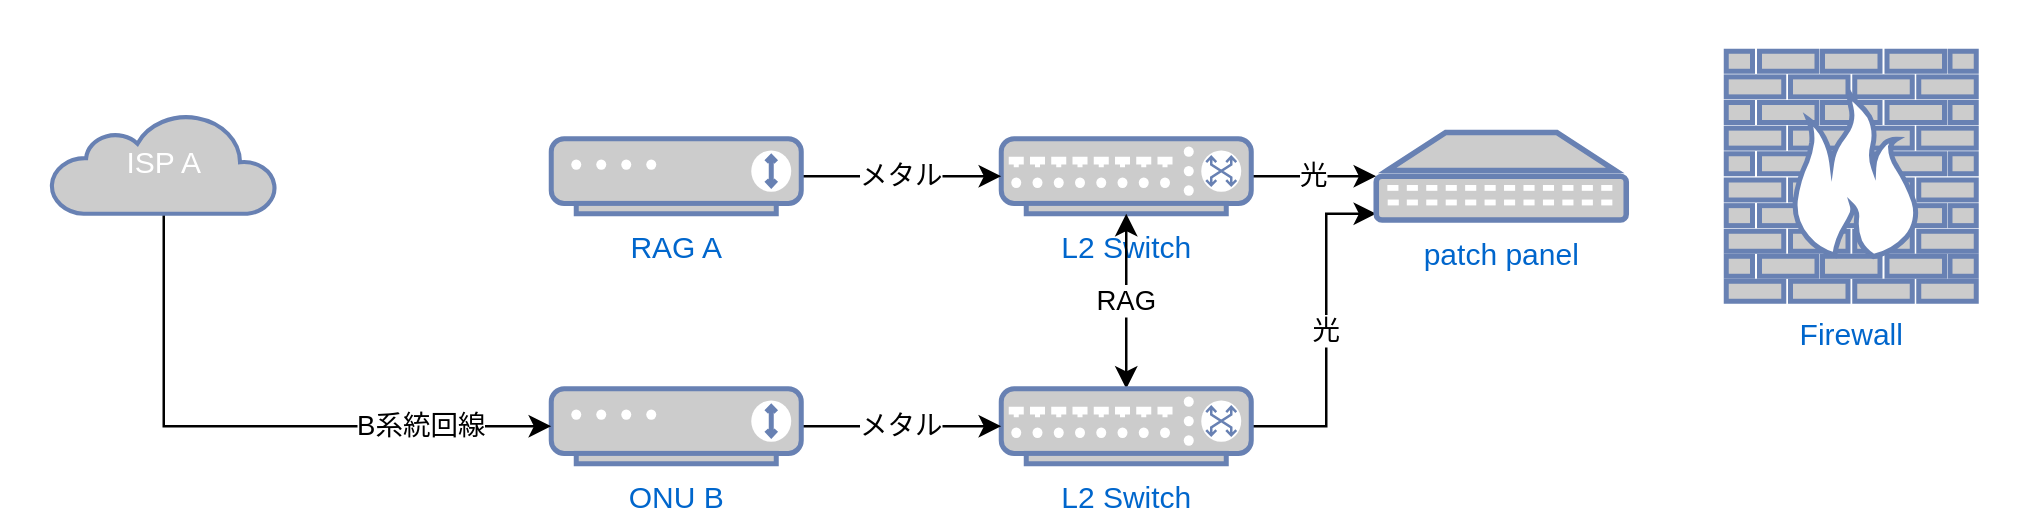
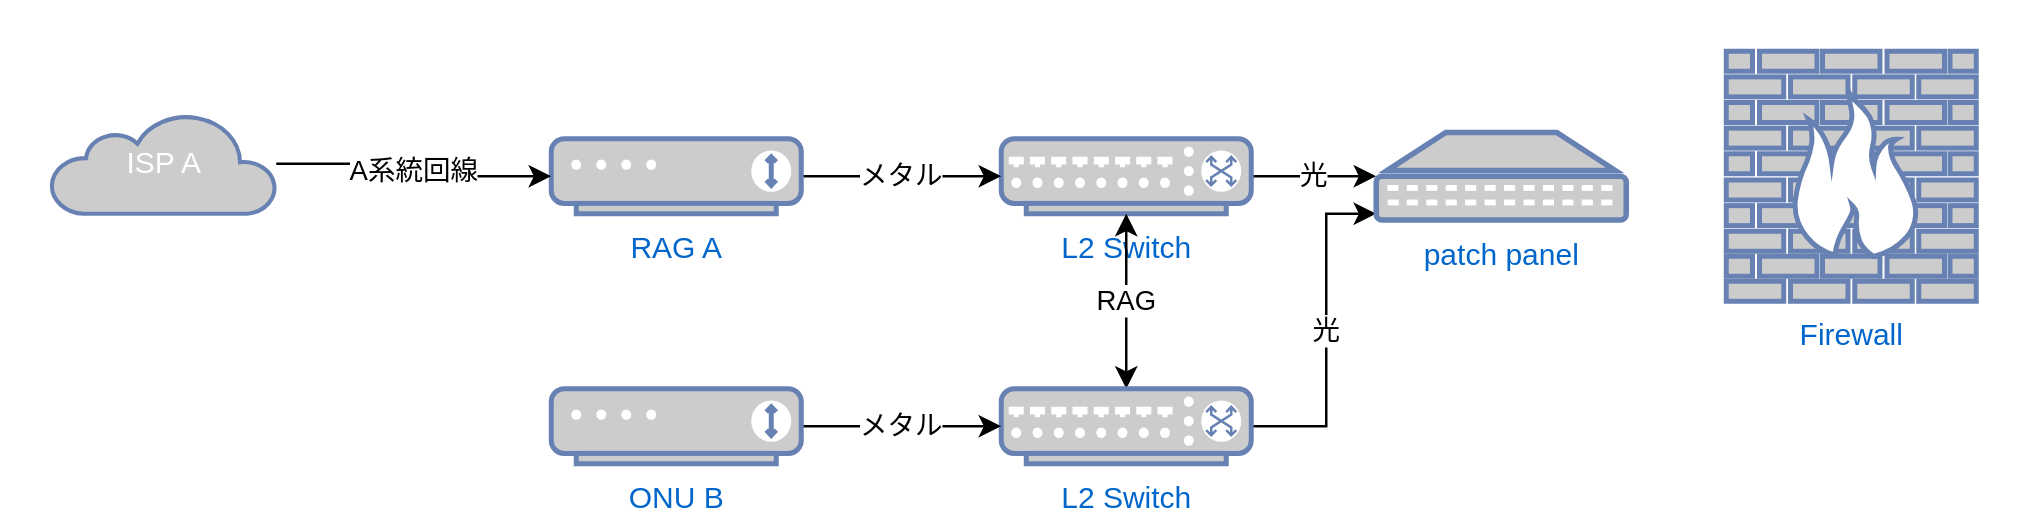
none -> (358, 164)
(243, 426) -> none
